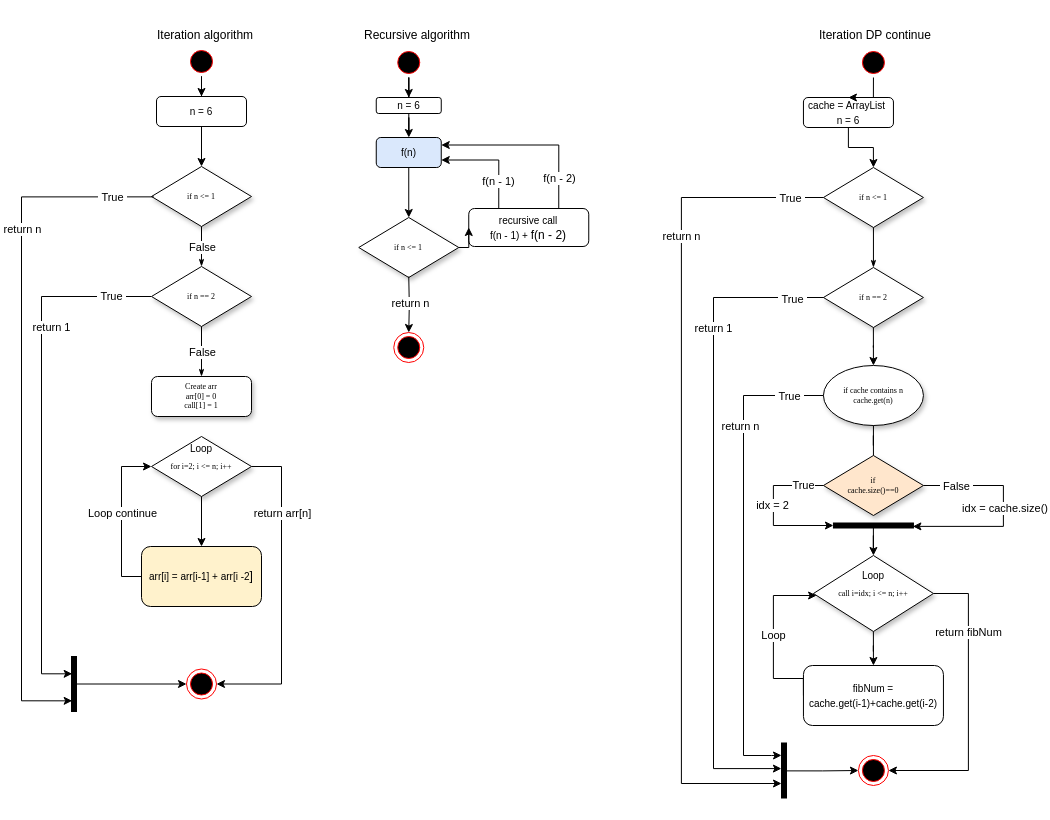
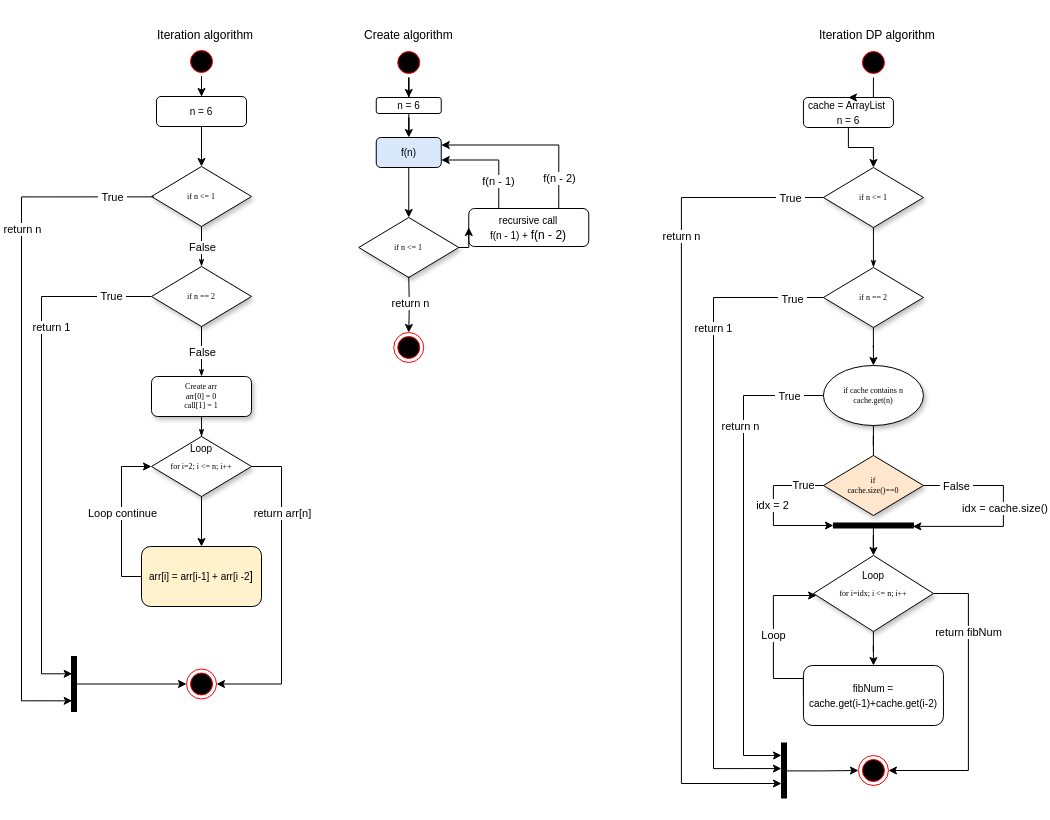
(421, 36) -> (414, 36)
(880, 36) -> (880, 36)
none -> (202, 430)
(874, 594) -> (874, 594)
